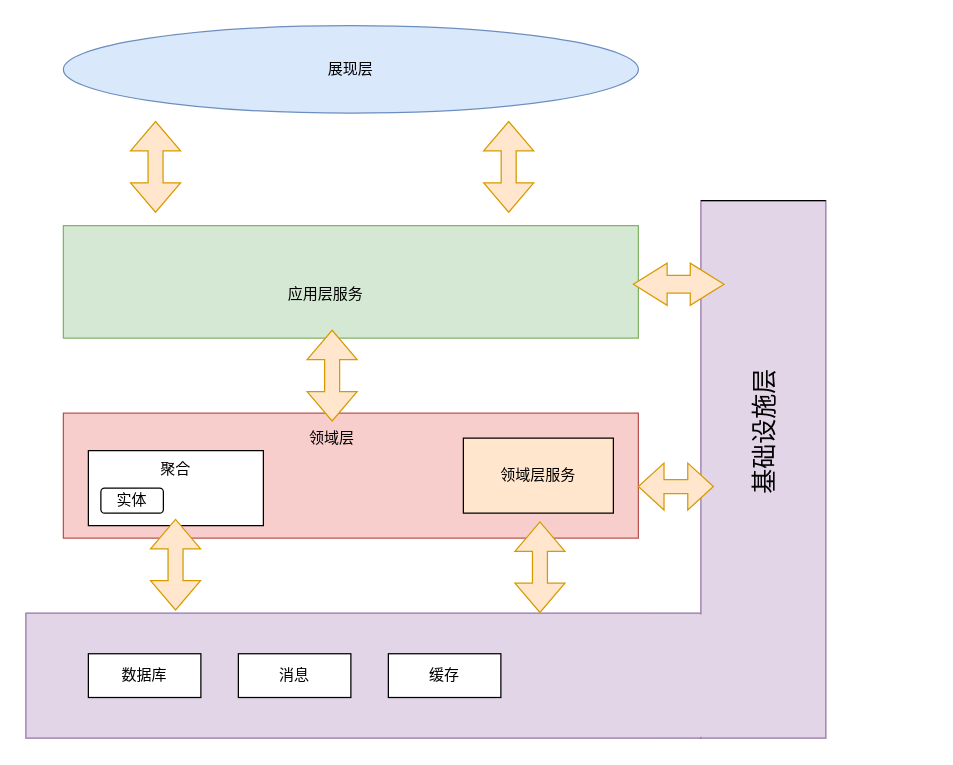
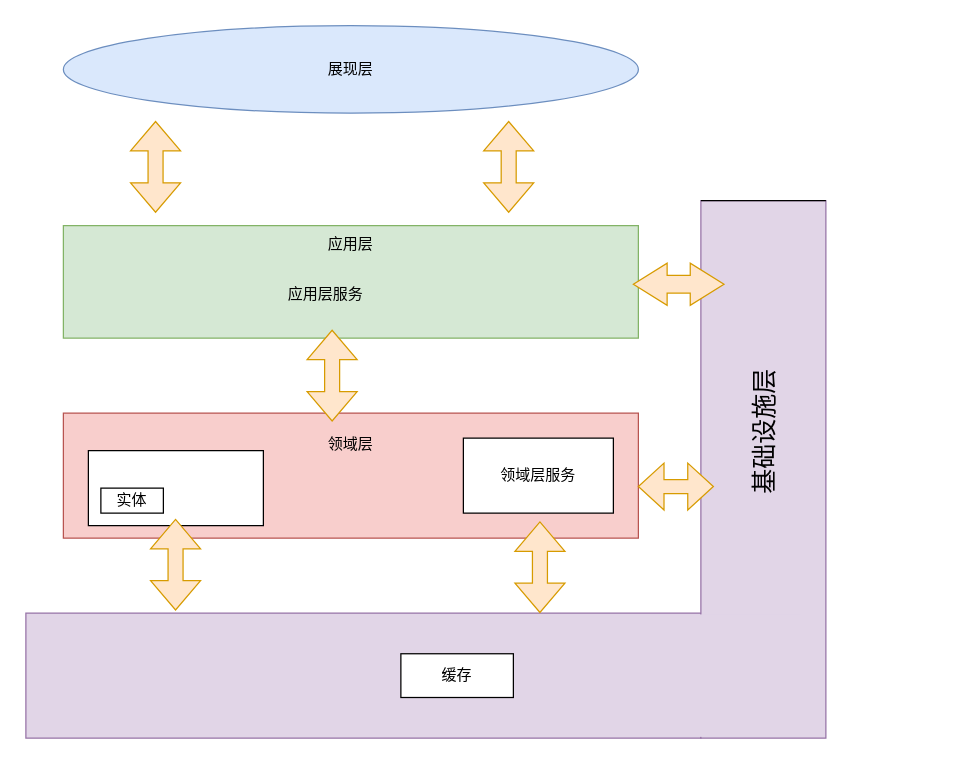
none -> (351, 244)
(332, 438) -> (351, 444)
(176, 469) -> none
(538, 476) -> (538, 476)
(132, 501) -> (132, 501)
(144, 676) -> none
(294, 676) -> none
(444, 676) -> (457, 676)
